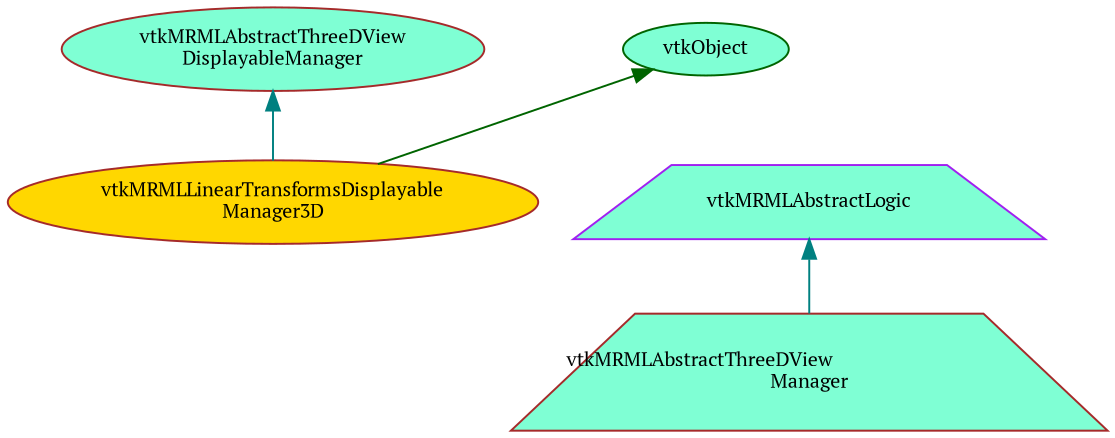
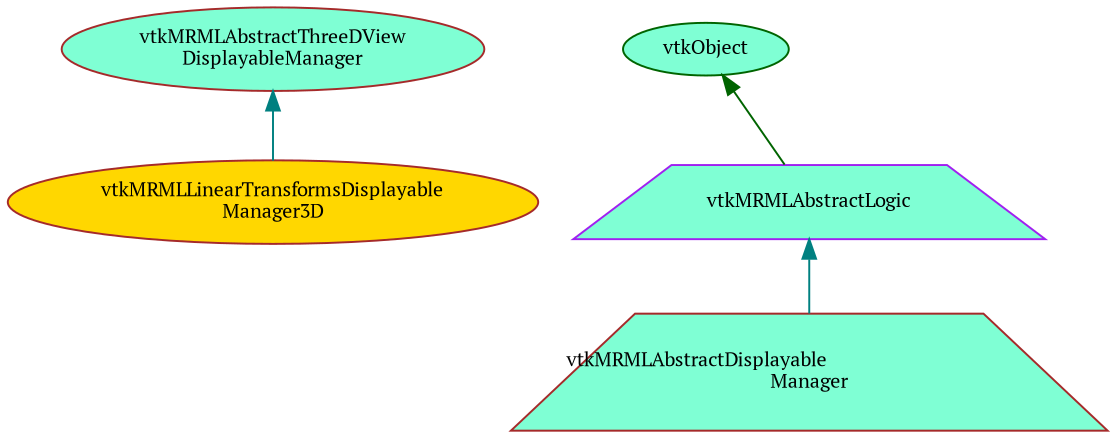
(506, 120) -> (759, 128)
(809, 372) -> (809, 372)
